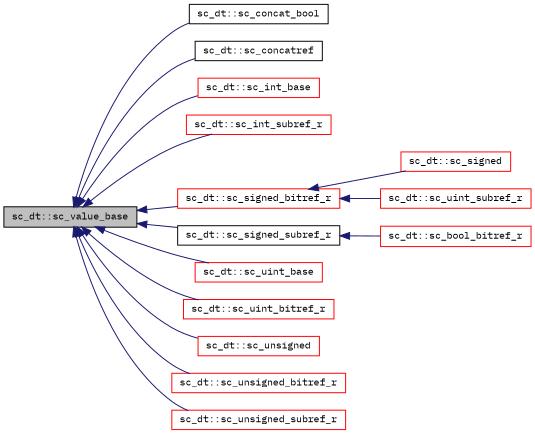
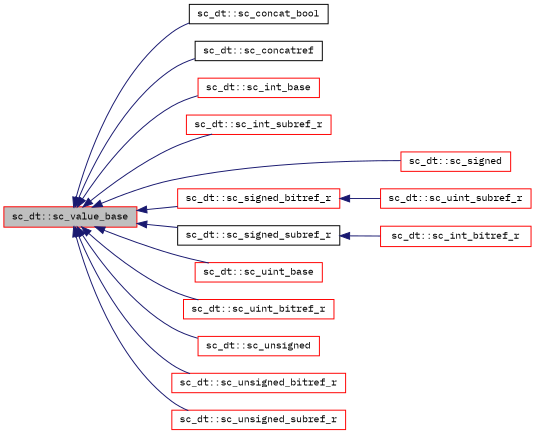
(362, 179) -> (249, 168)
(70, 217) -> (70, 217)
(456, 236) -> (456, 236)
